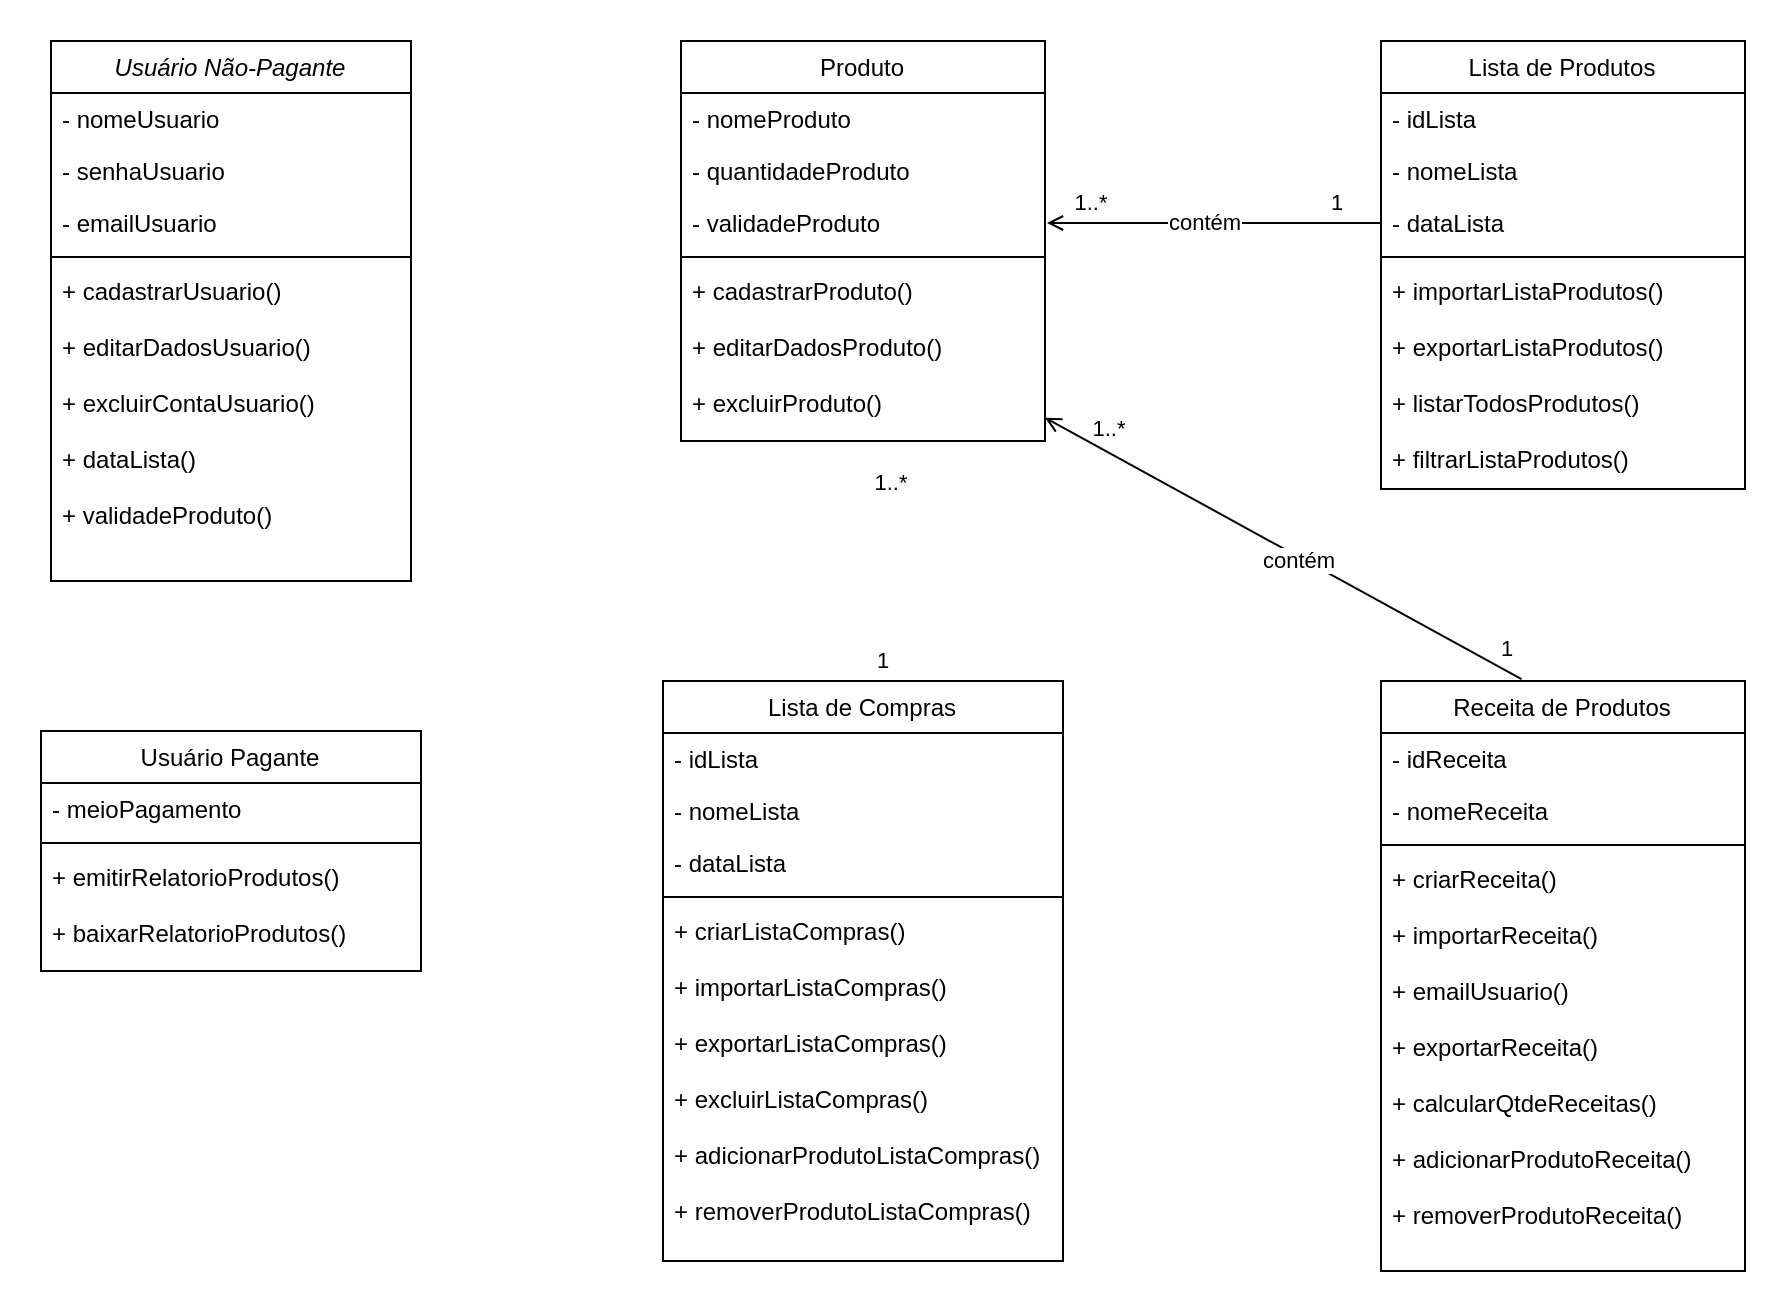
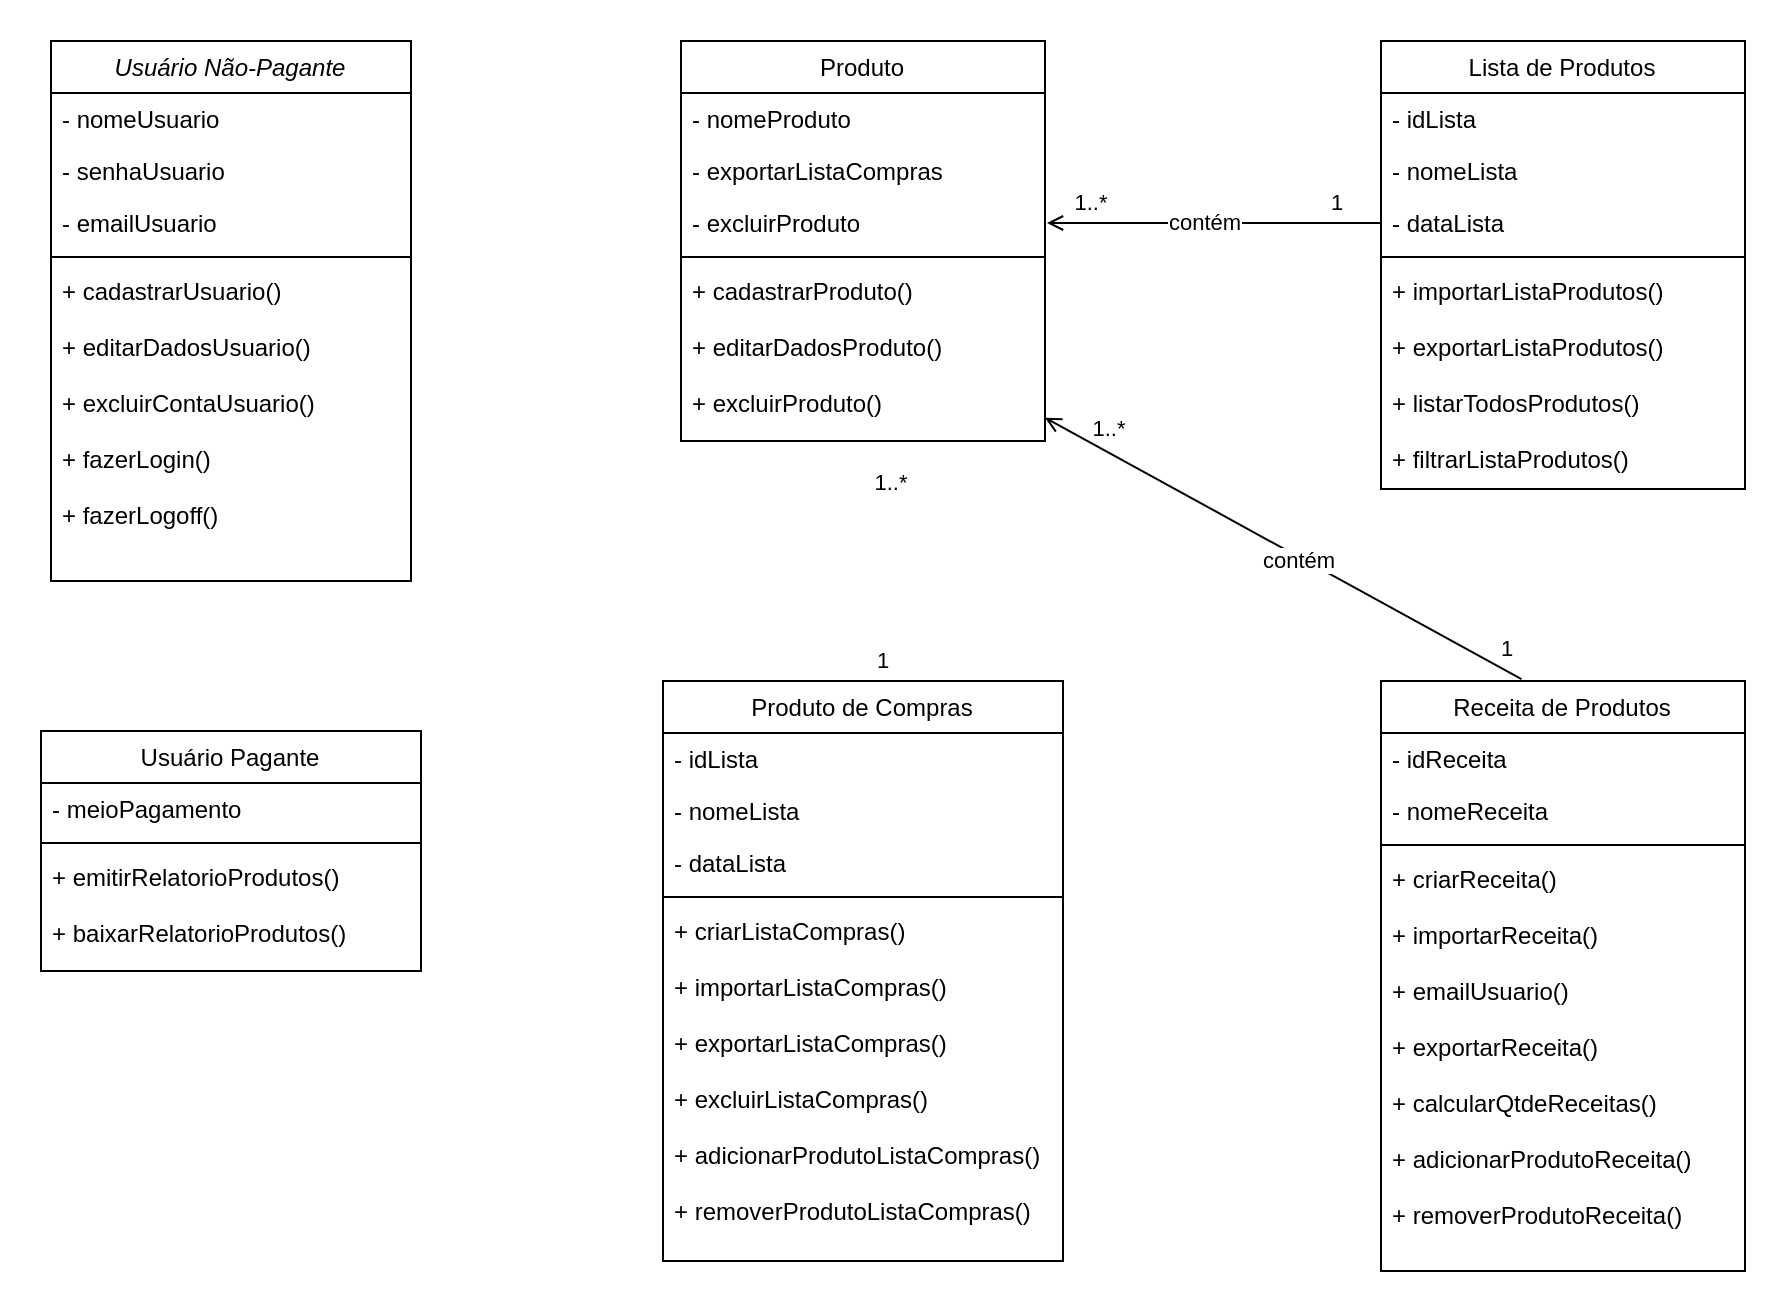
(813, 172) -> (834, 172)
(797, 224) -> (790, 224)
(143, 460) -> (150, 460)
(180, 516) -> (160, 516)
(862, 708) -> (862, 708)
